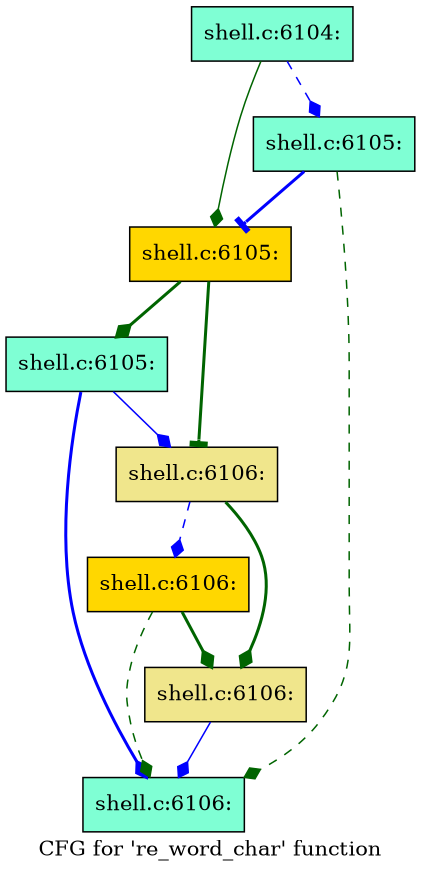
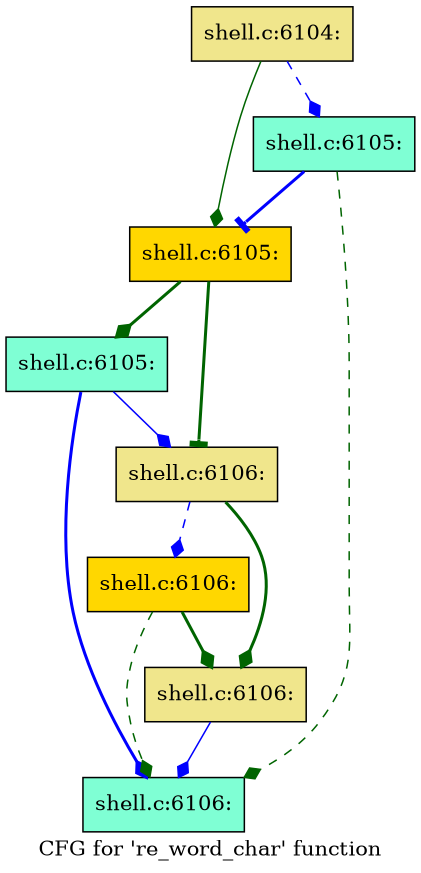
(272, 34) -> (272, 34)
